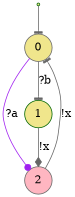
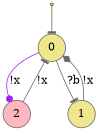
(12, 114) -> (15, 81)
(38, 114) -> (82, 114)
(38, 143) -> (82, 80)
